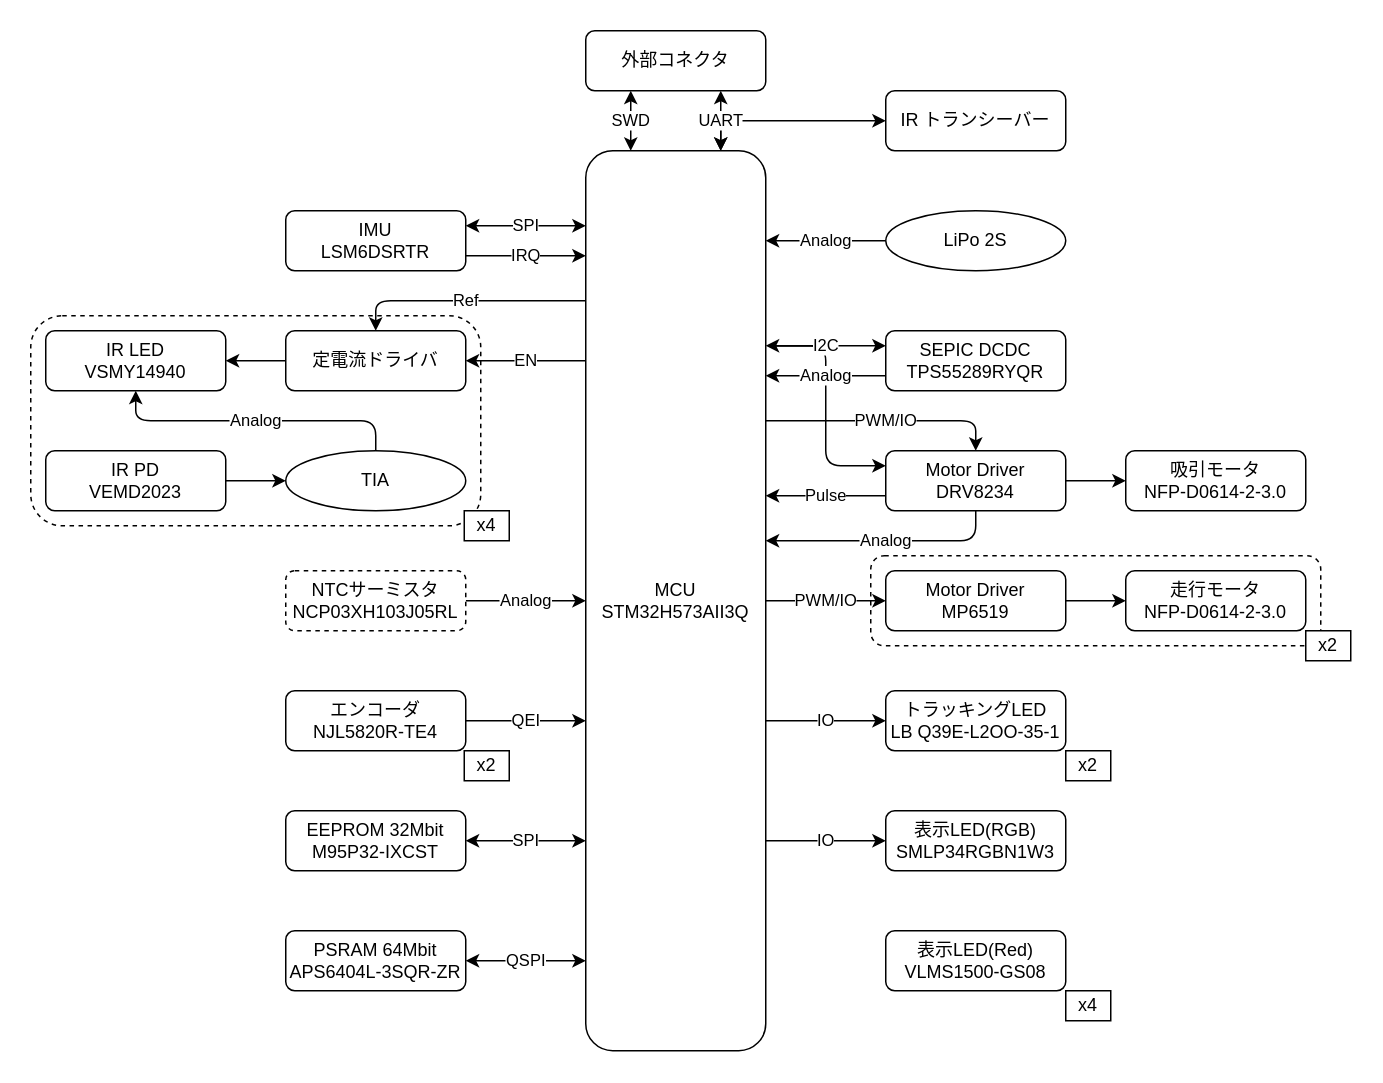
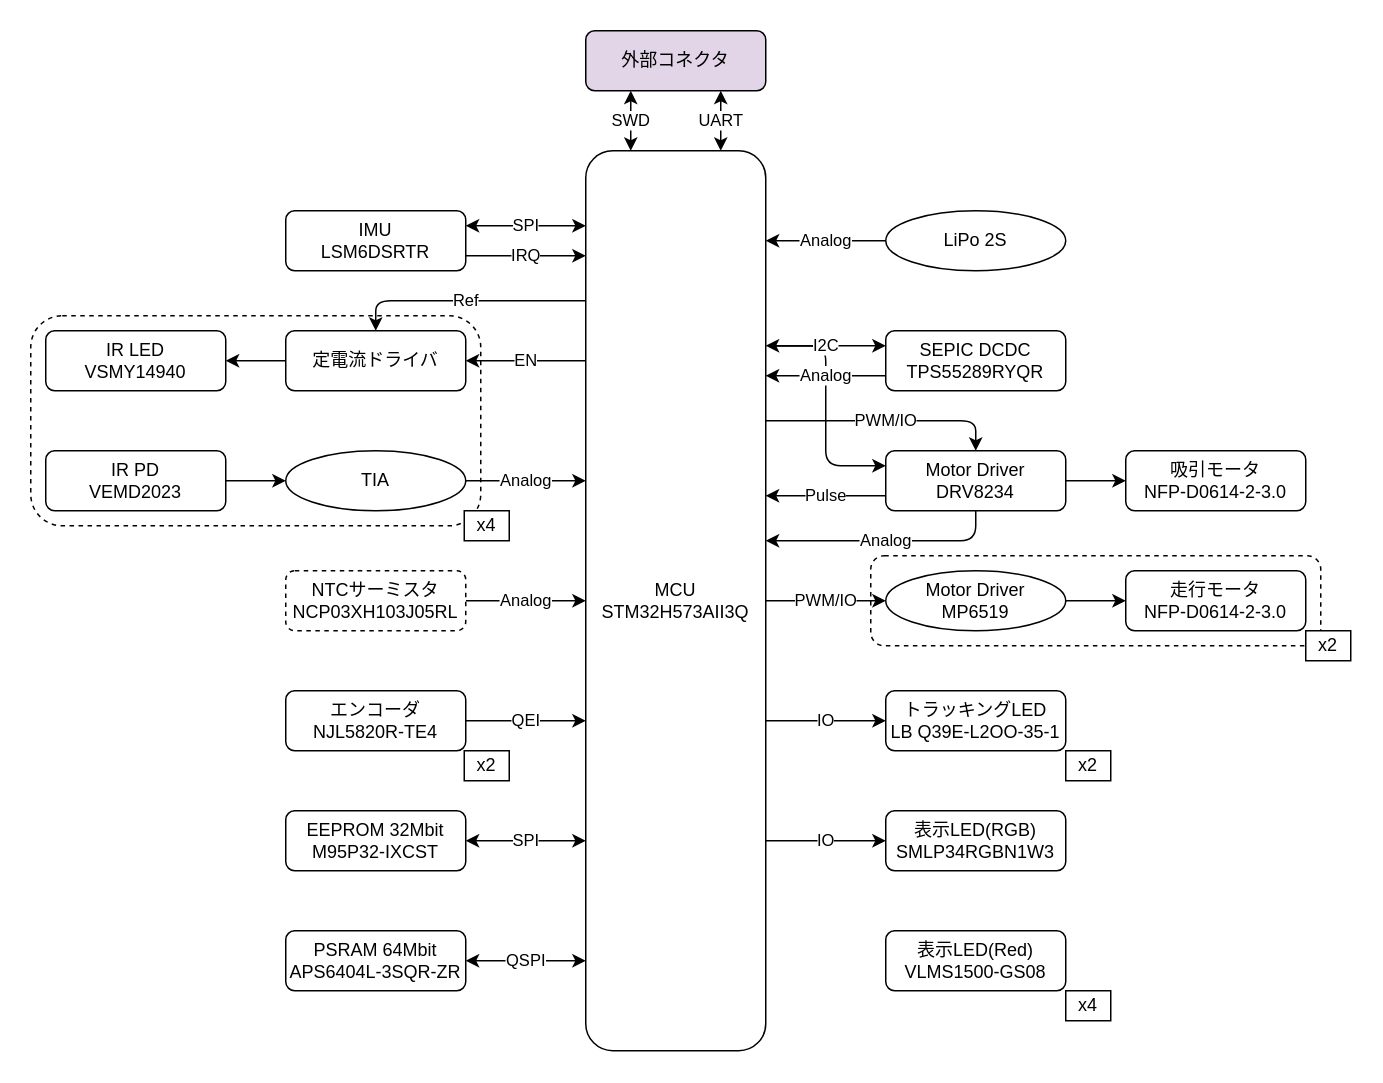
(676, 61) -> (676, 61)
(808, 121) -> none
(976, 121) -> none
(262, 421) -> (521, 481)
(976, 601) -> (976, 601)
